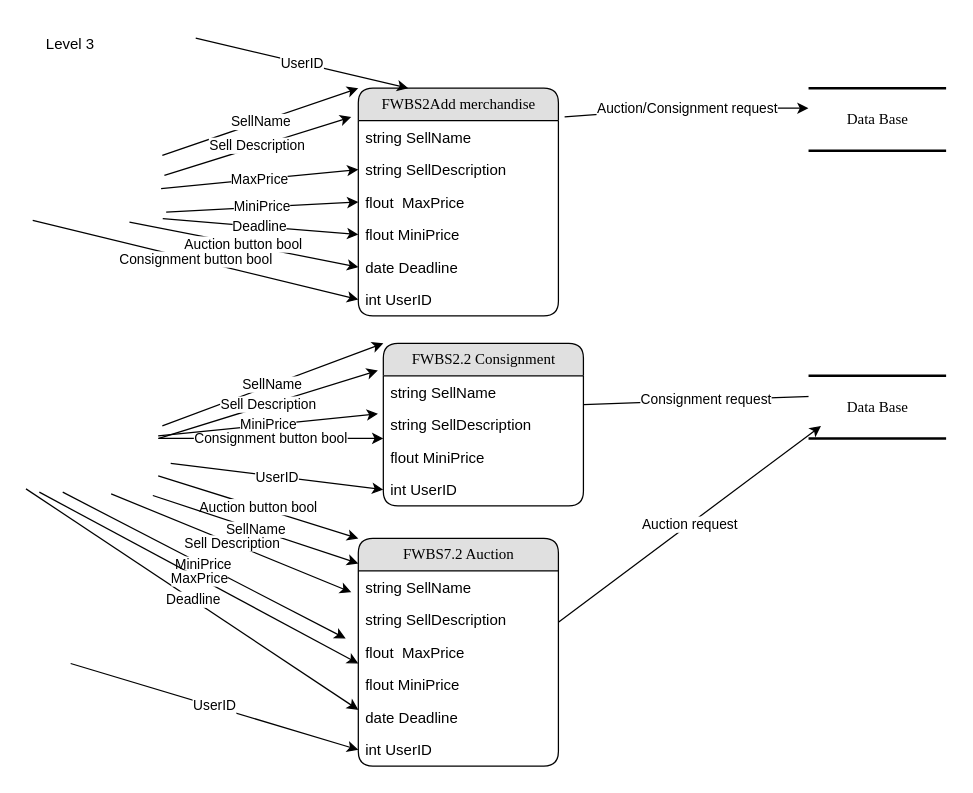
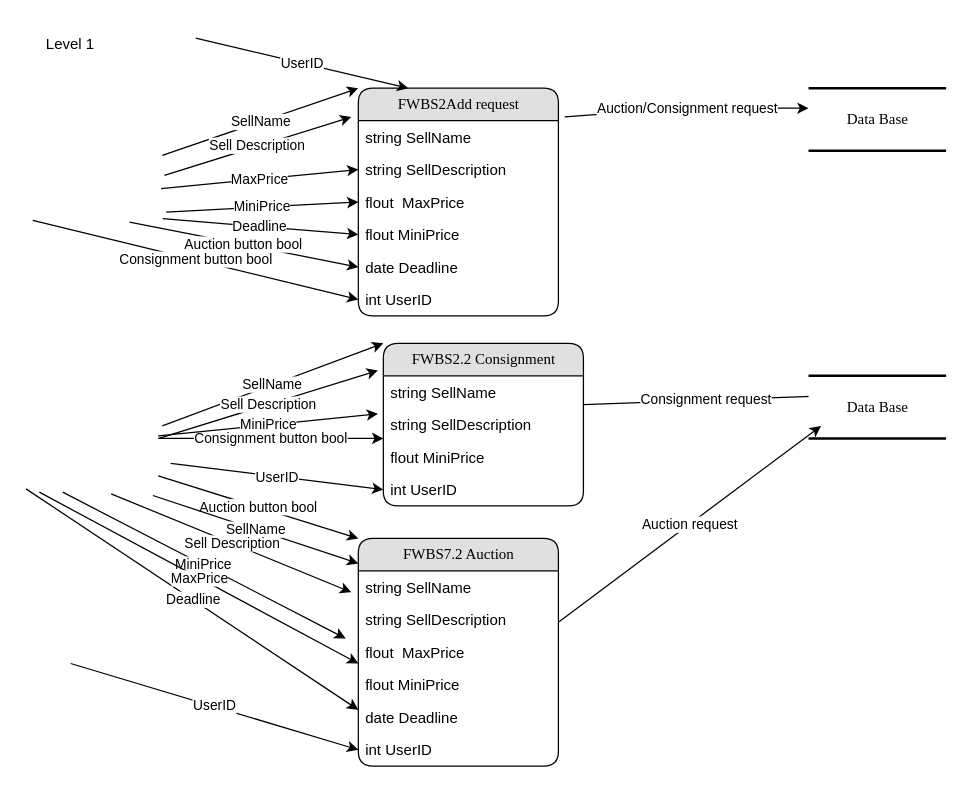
(71, 44) -> (71, 44)
(459, 104) -> (459, 104)
